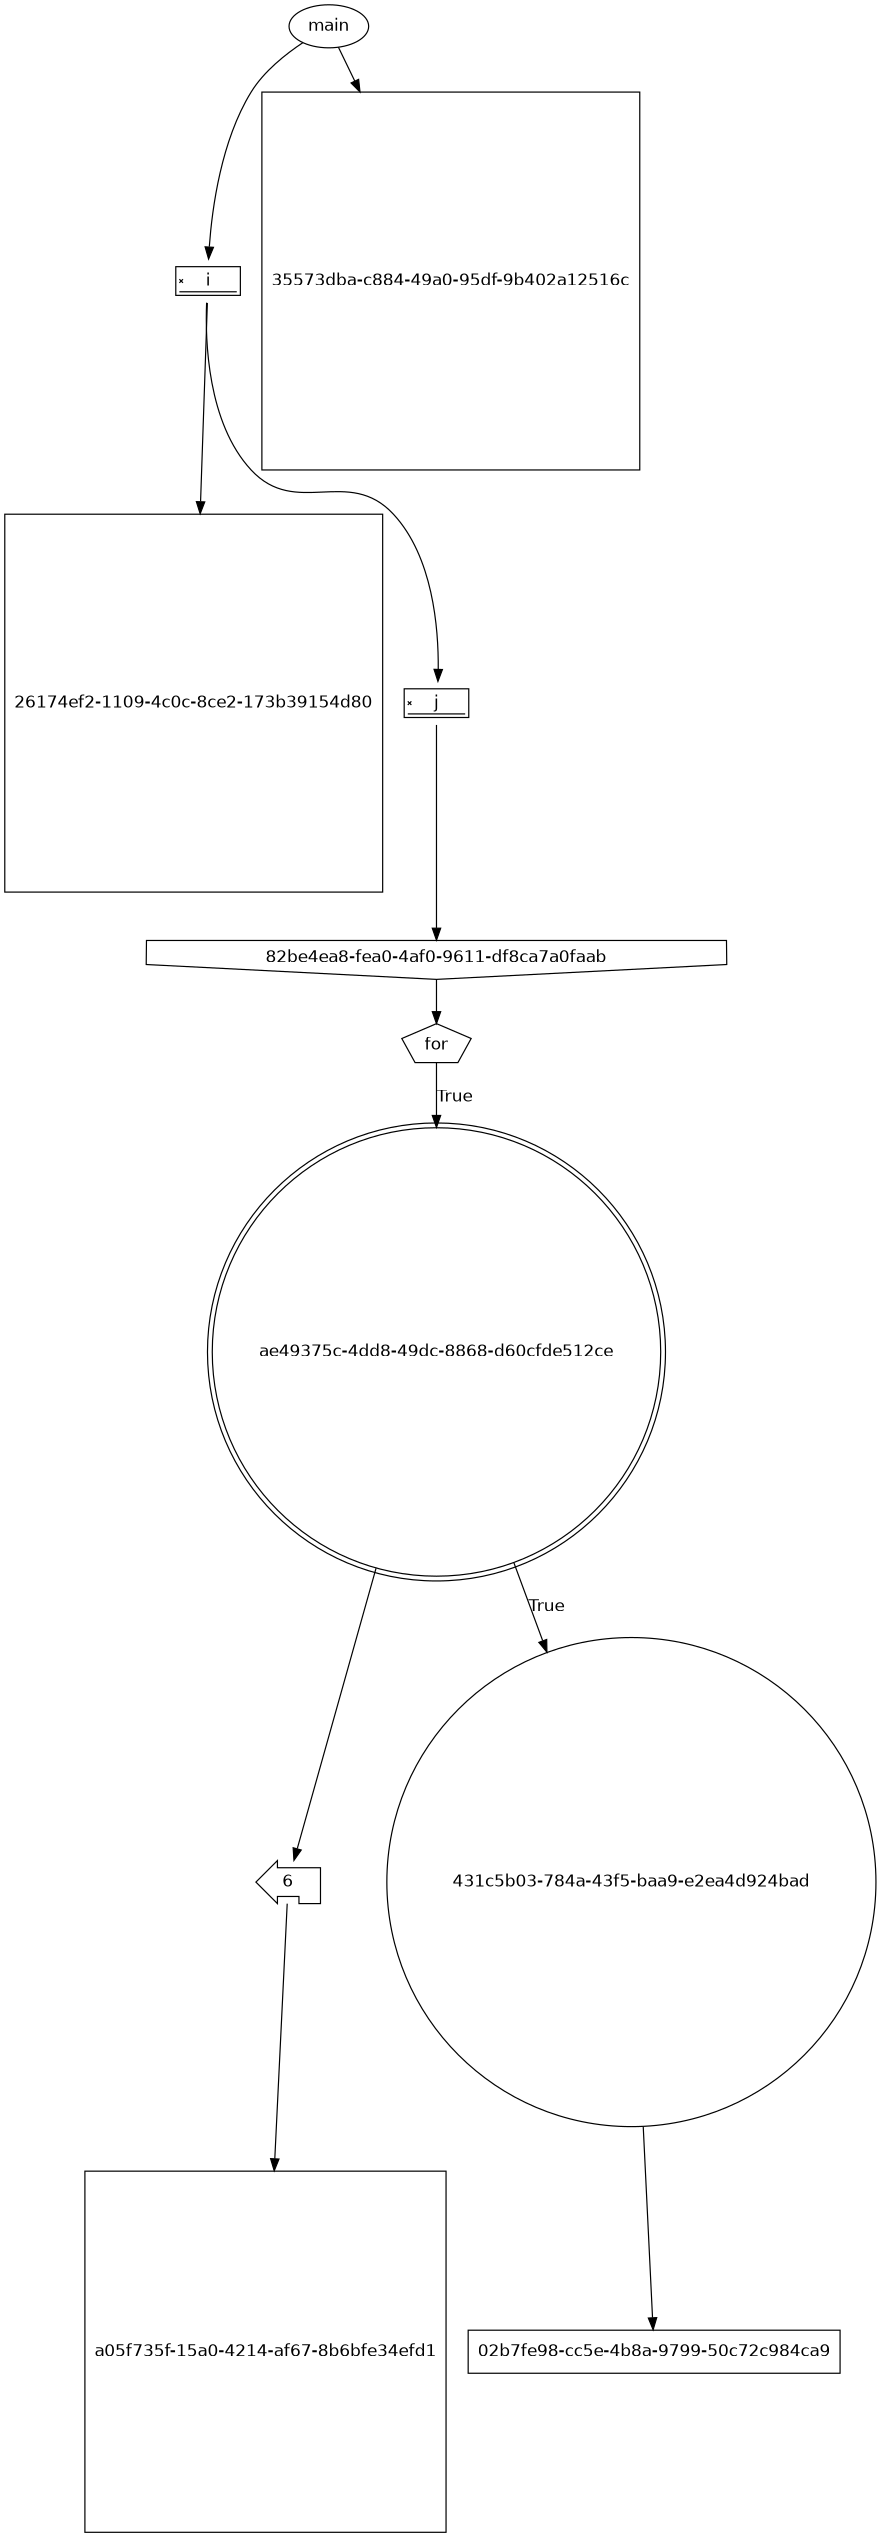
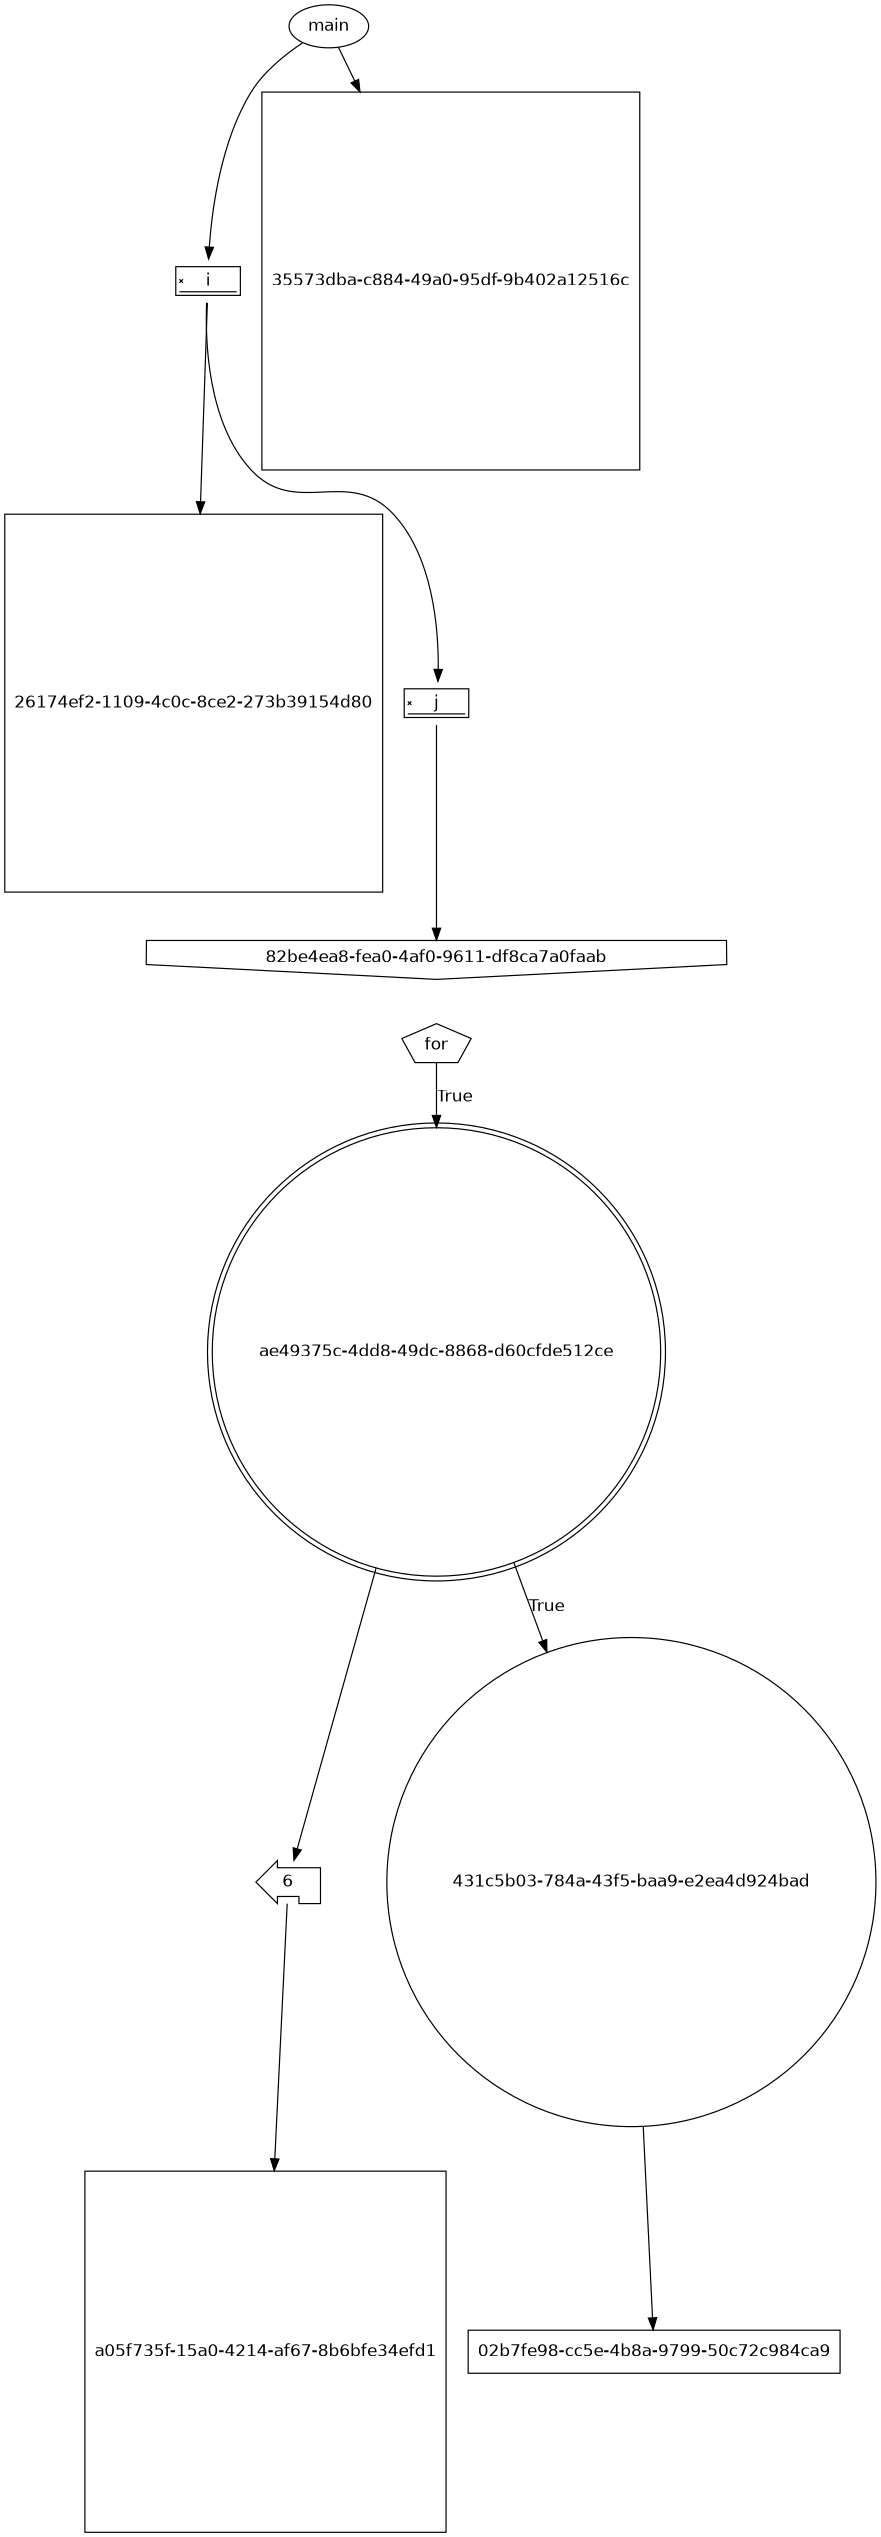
(194, 703) -> (194, 703)
(436, 996) -> none
